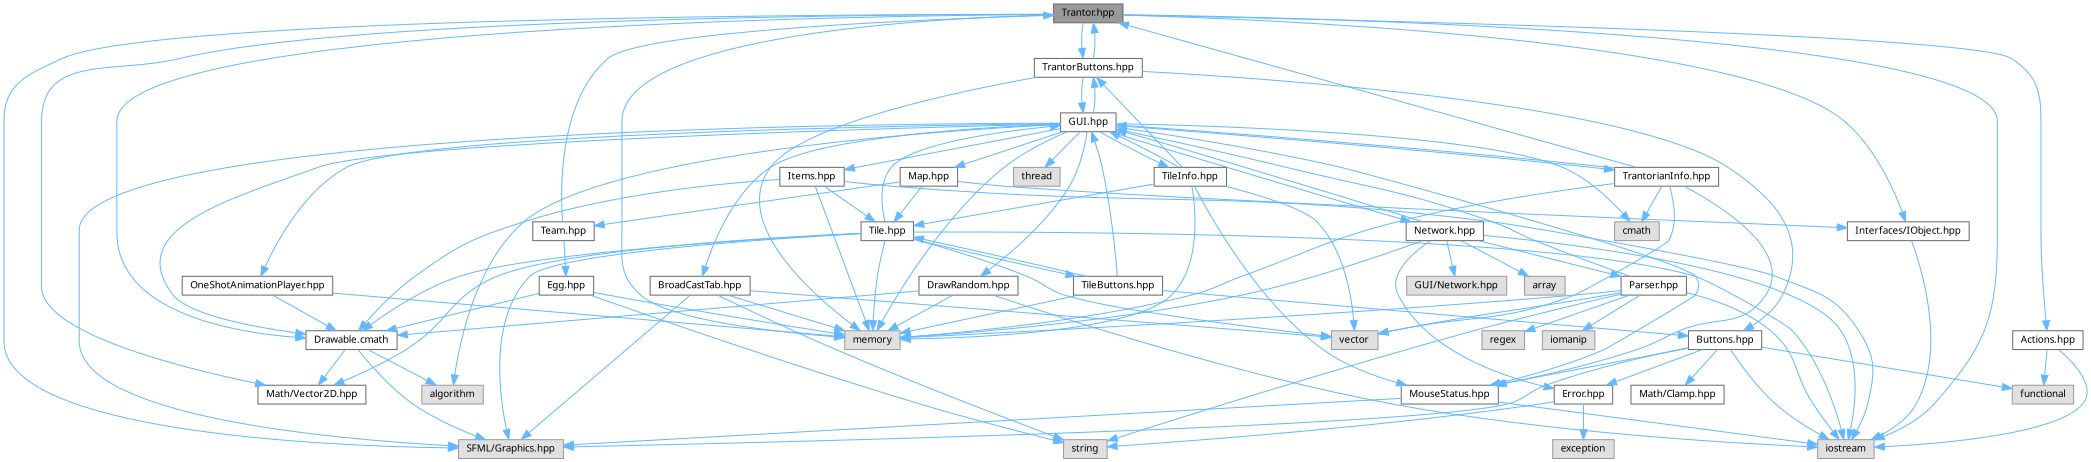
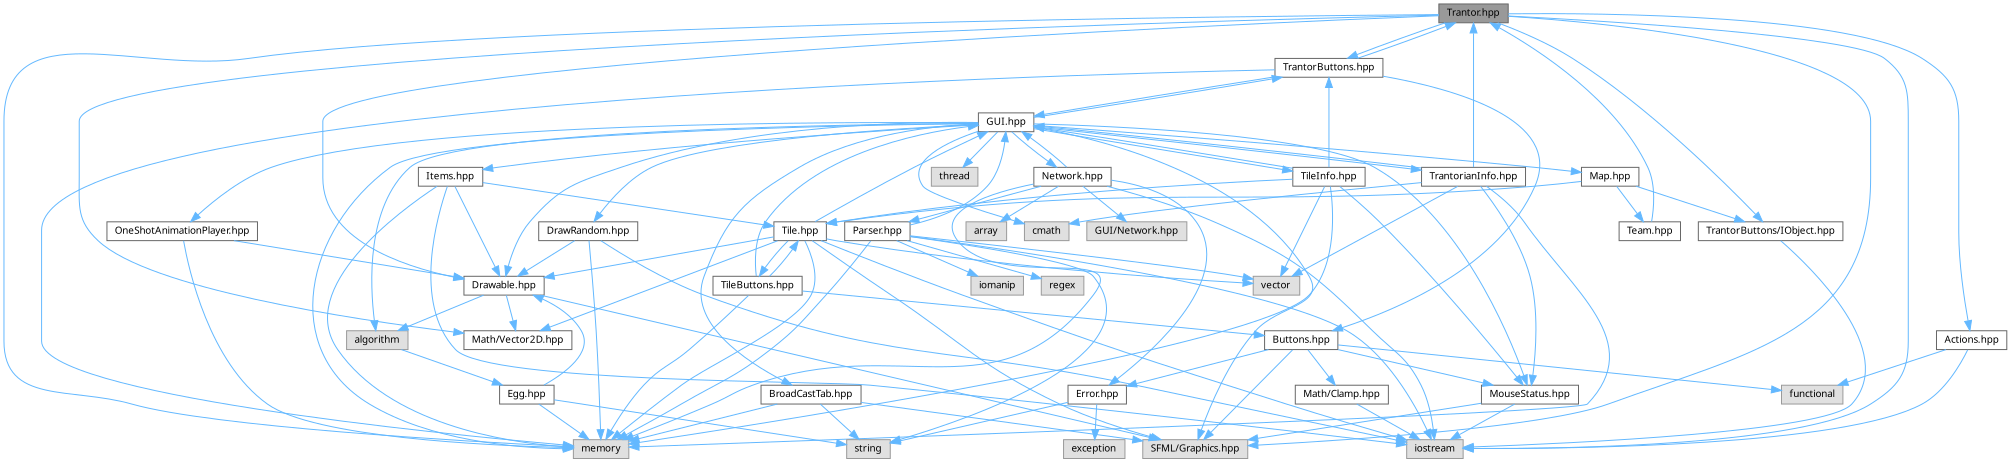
(1908, 231) -> (1771, 231)
(565, 251) -> (447, 366)
(979, 309) -> none
(352, 340) -> (504, 286)
(1769, 398) -> (1392, 424)
